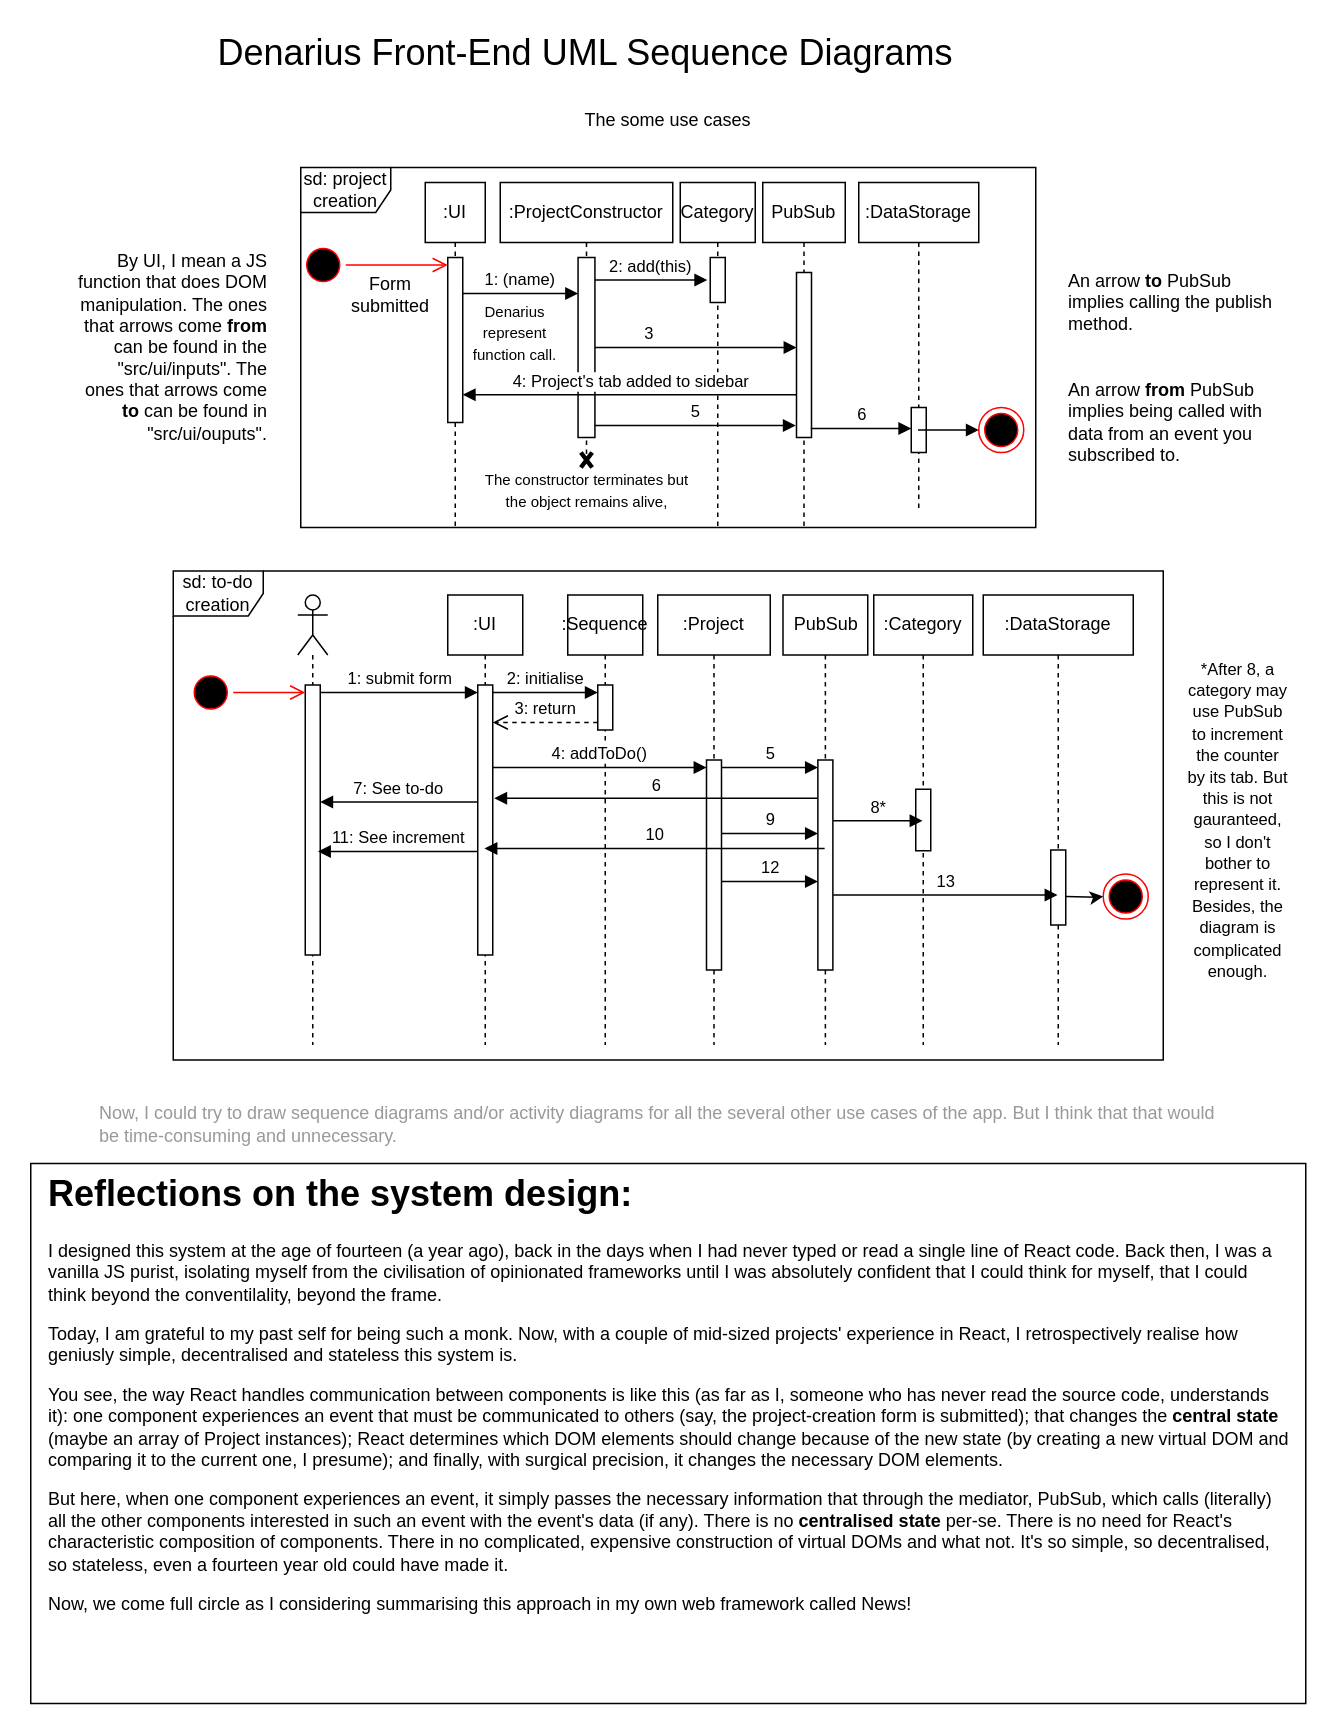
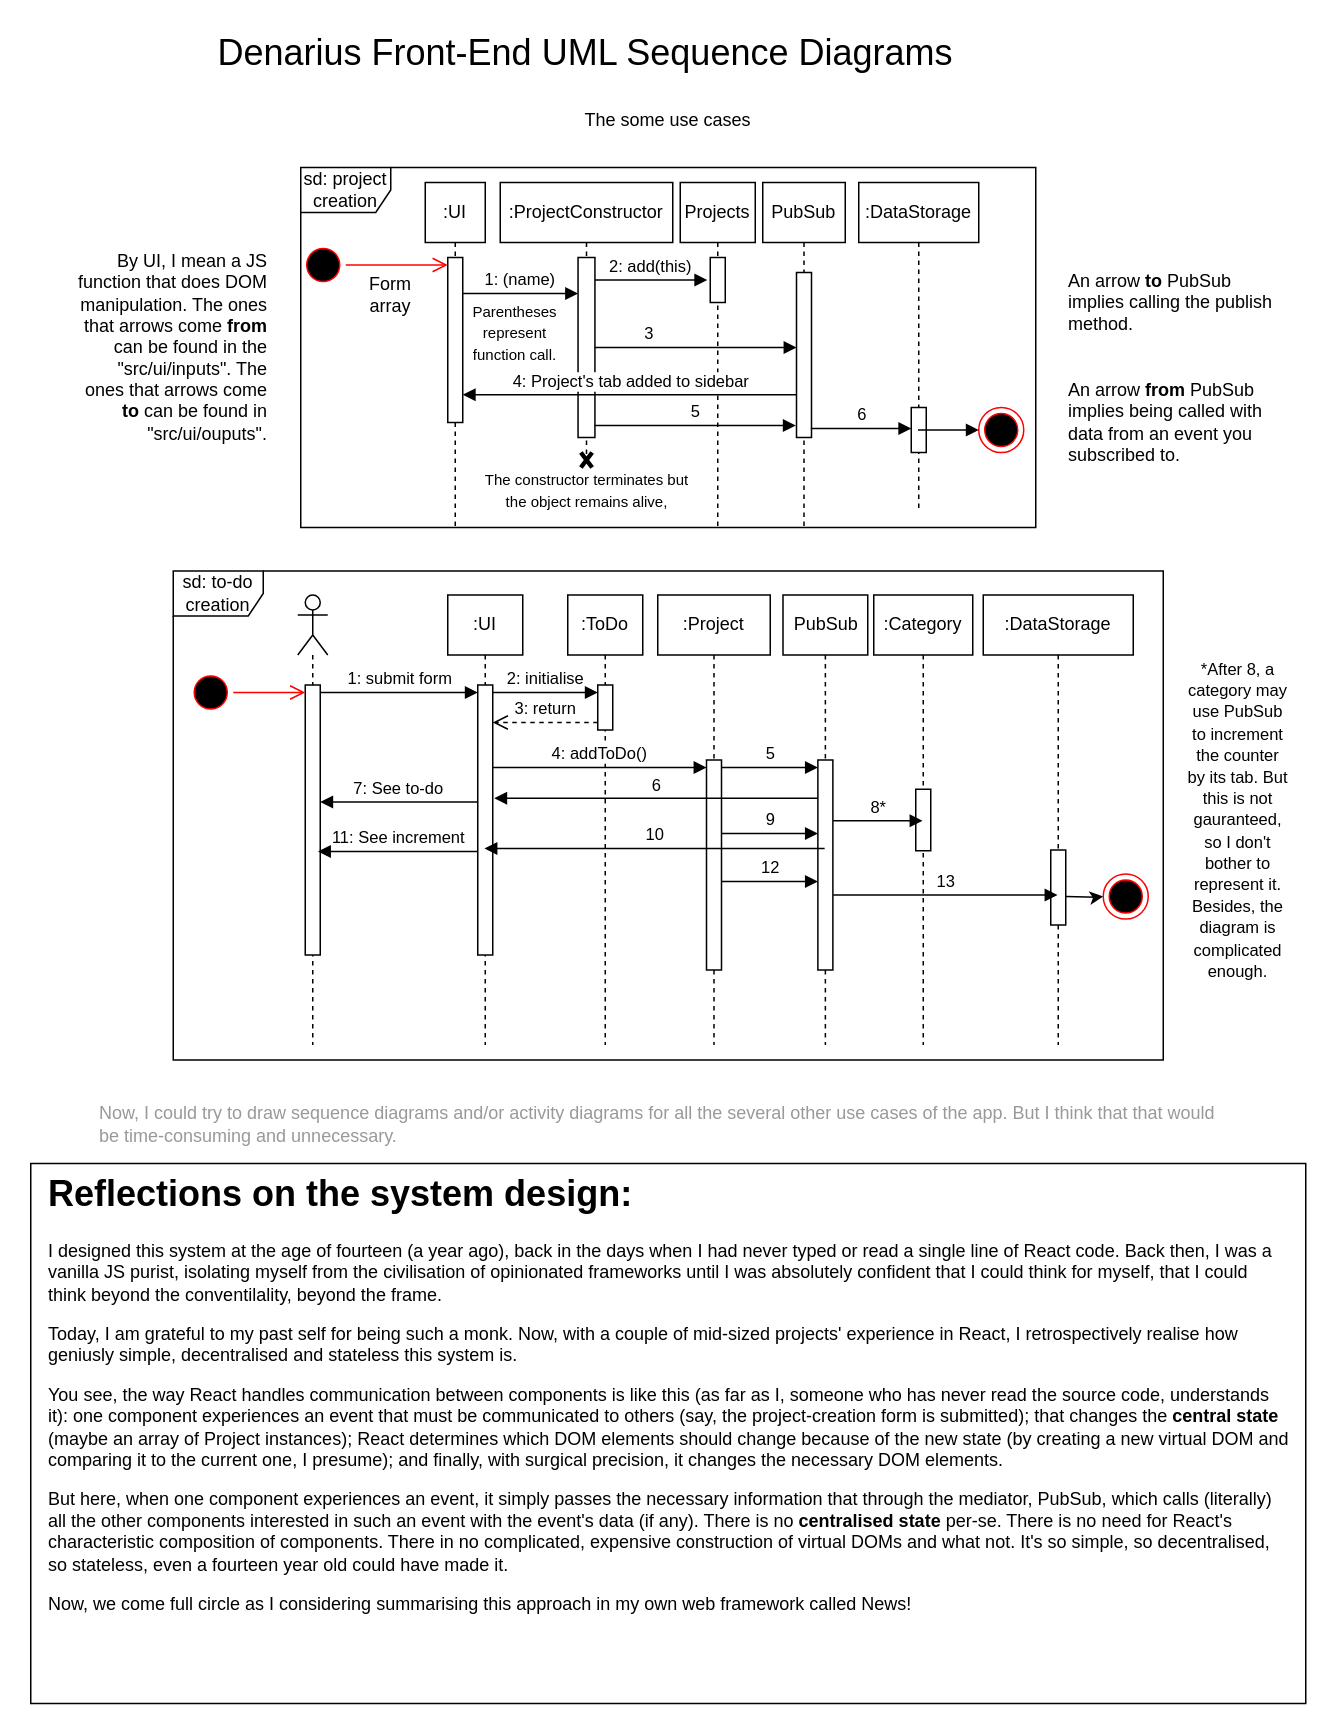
(718, 212) -> (718, 212)
(391, 295) -> (391, 295)
(515, 332) -> (515, 332)
(605, 625) -> (605, 625)
